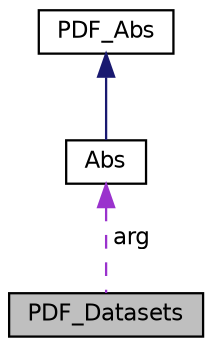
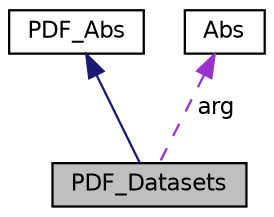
(106, 109) -> (118, 119)
